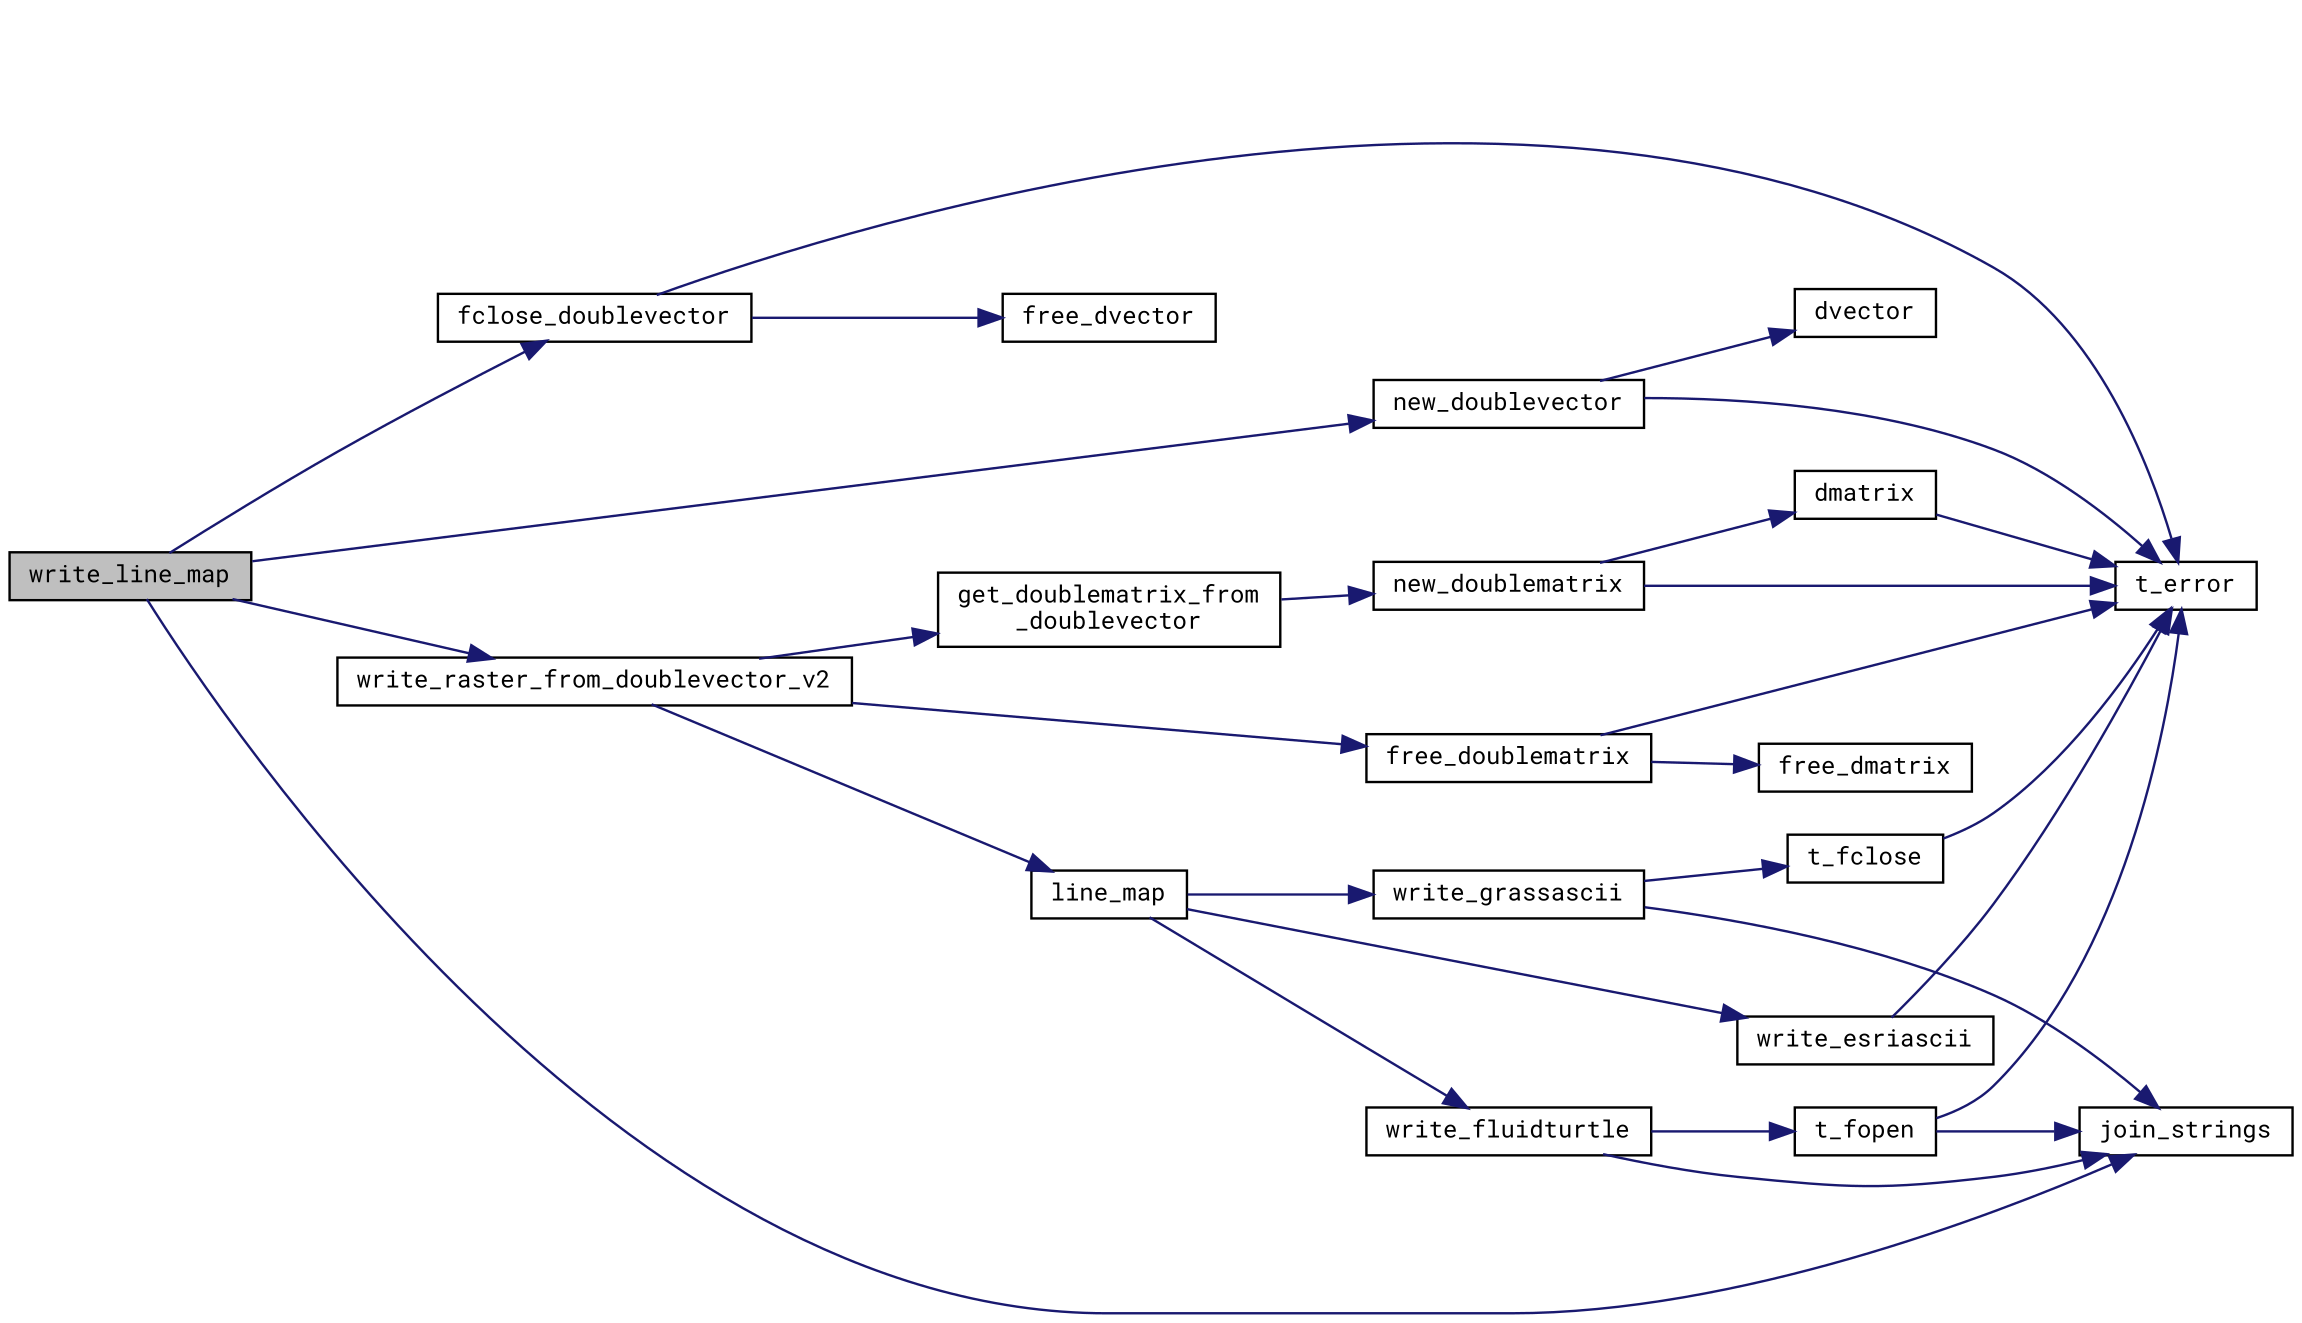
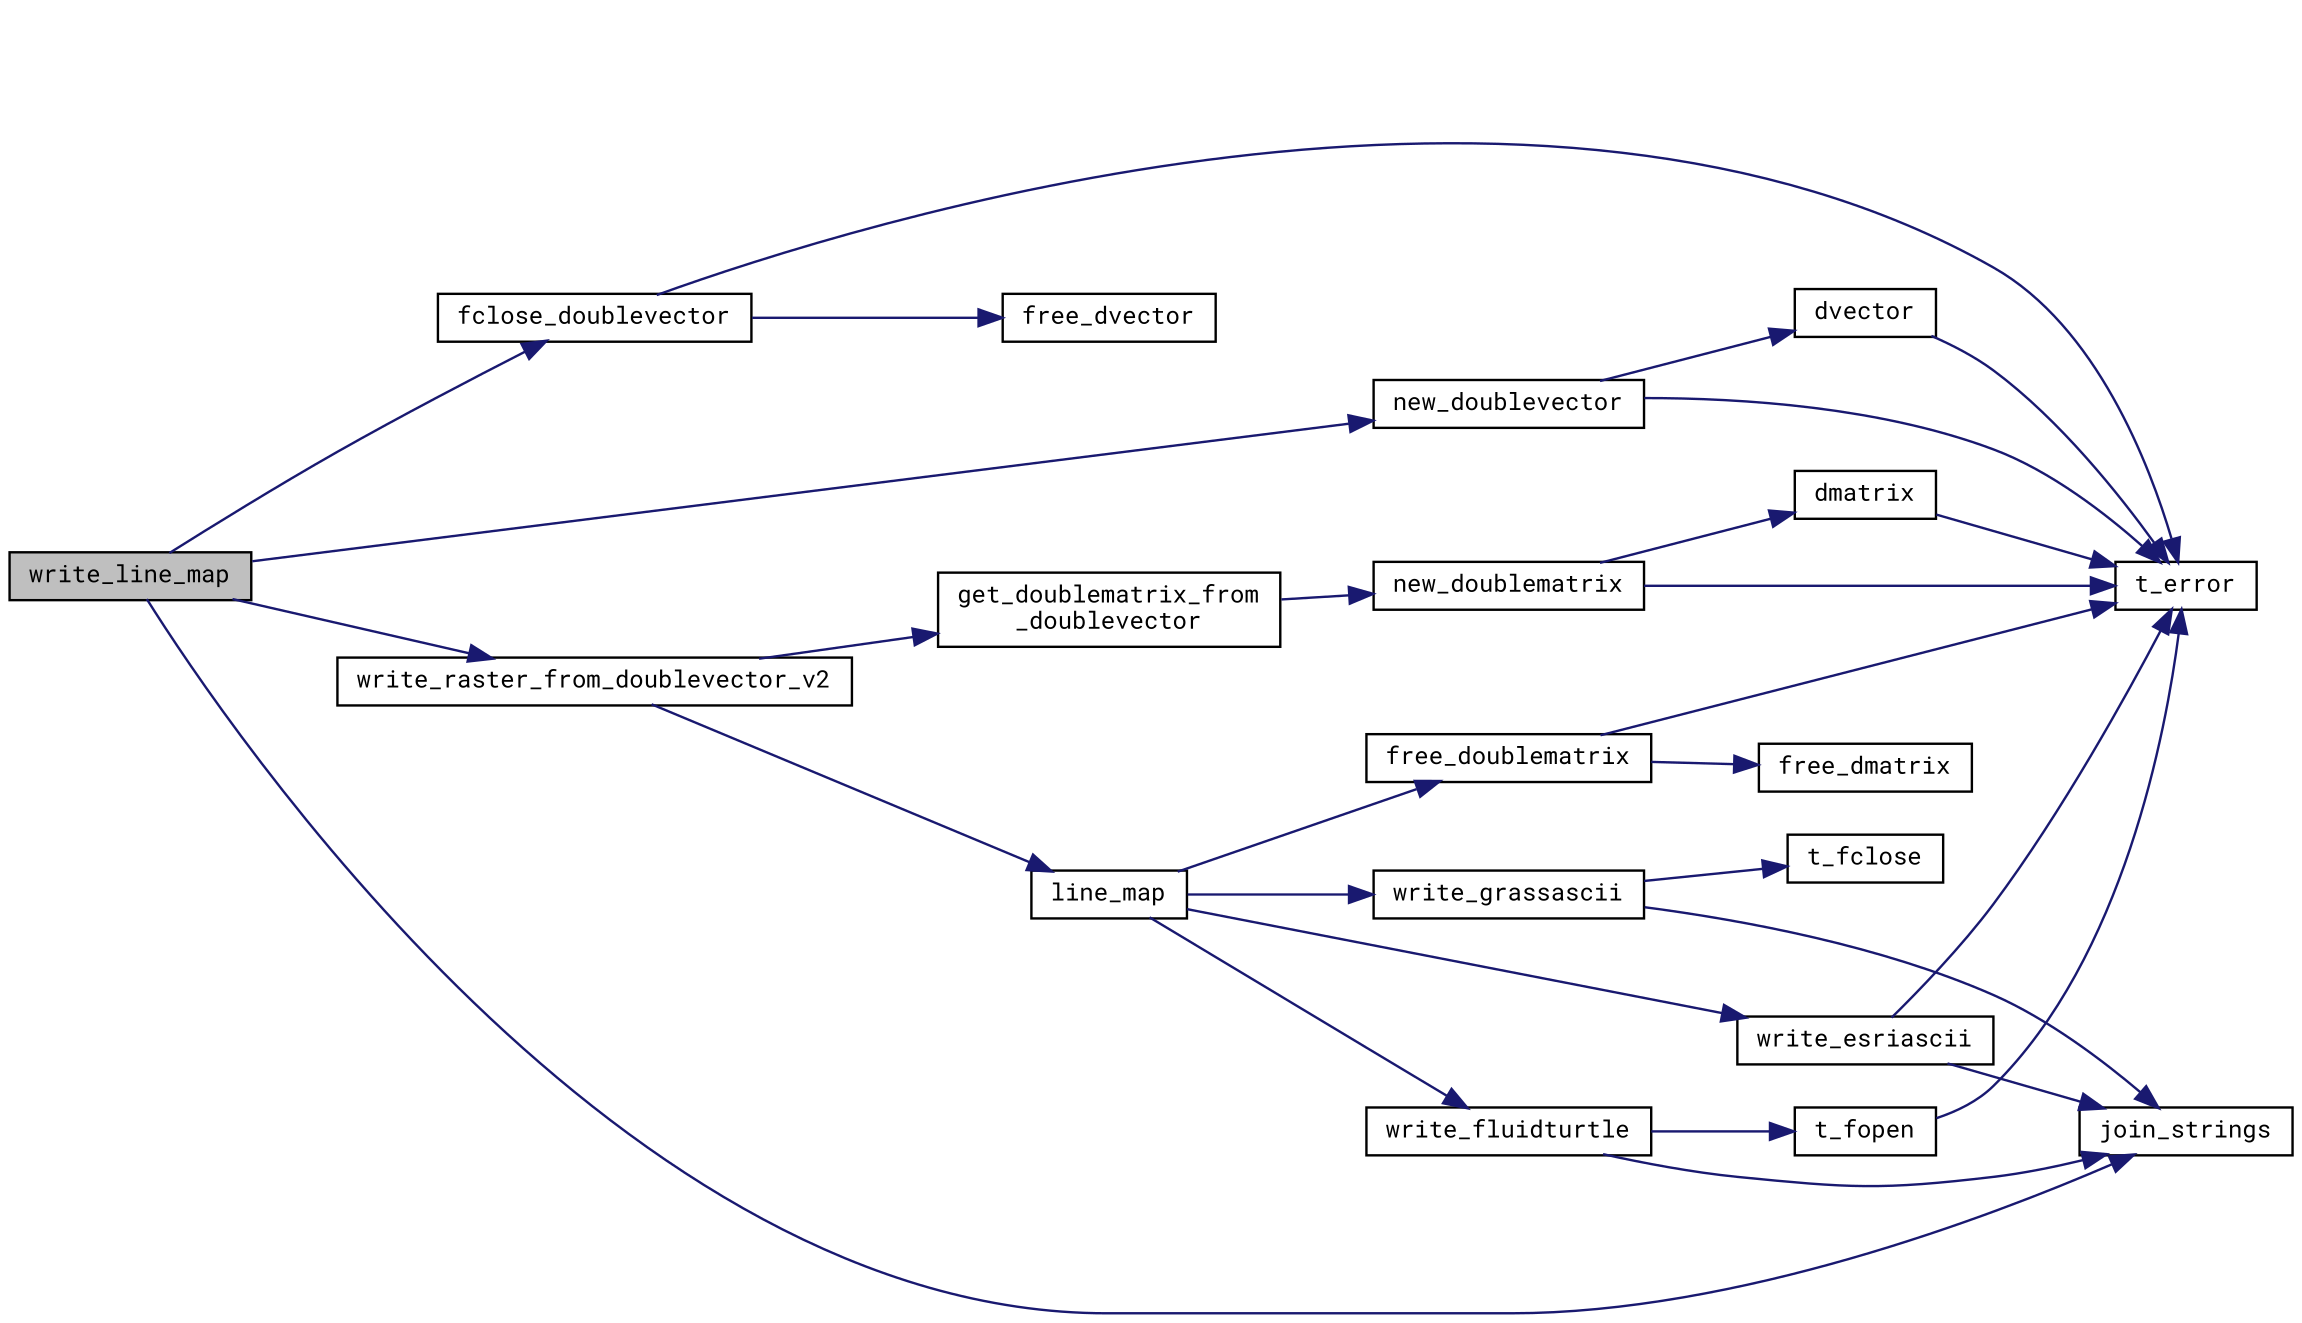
(1097, 724) -> (1297, 830)
(2065, 750) -> (2055, 425)
(1995, 1131) -> (2017, 1084)
